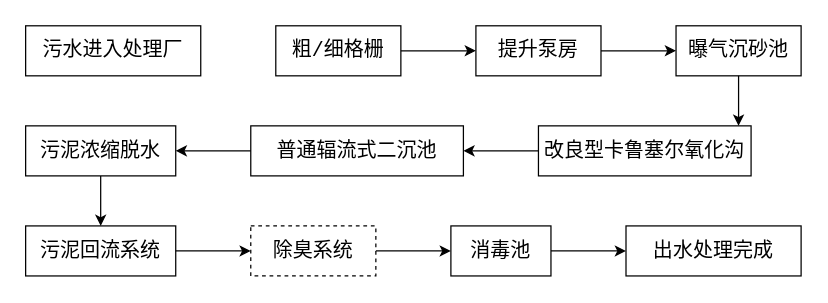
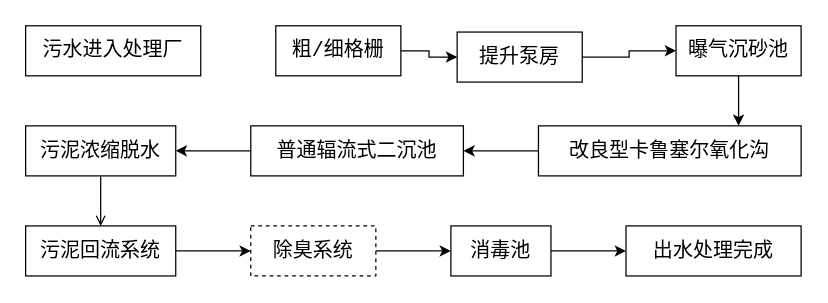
(538, 51) -> (519, 57)
(644, 151) -> (669, 151)
(101, 216) -> (101, 218)
